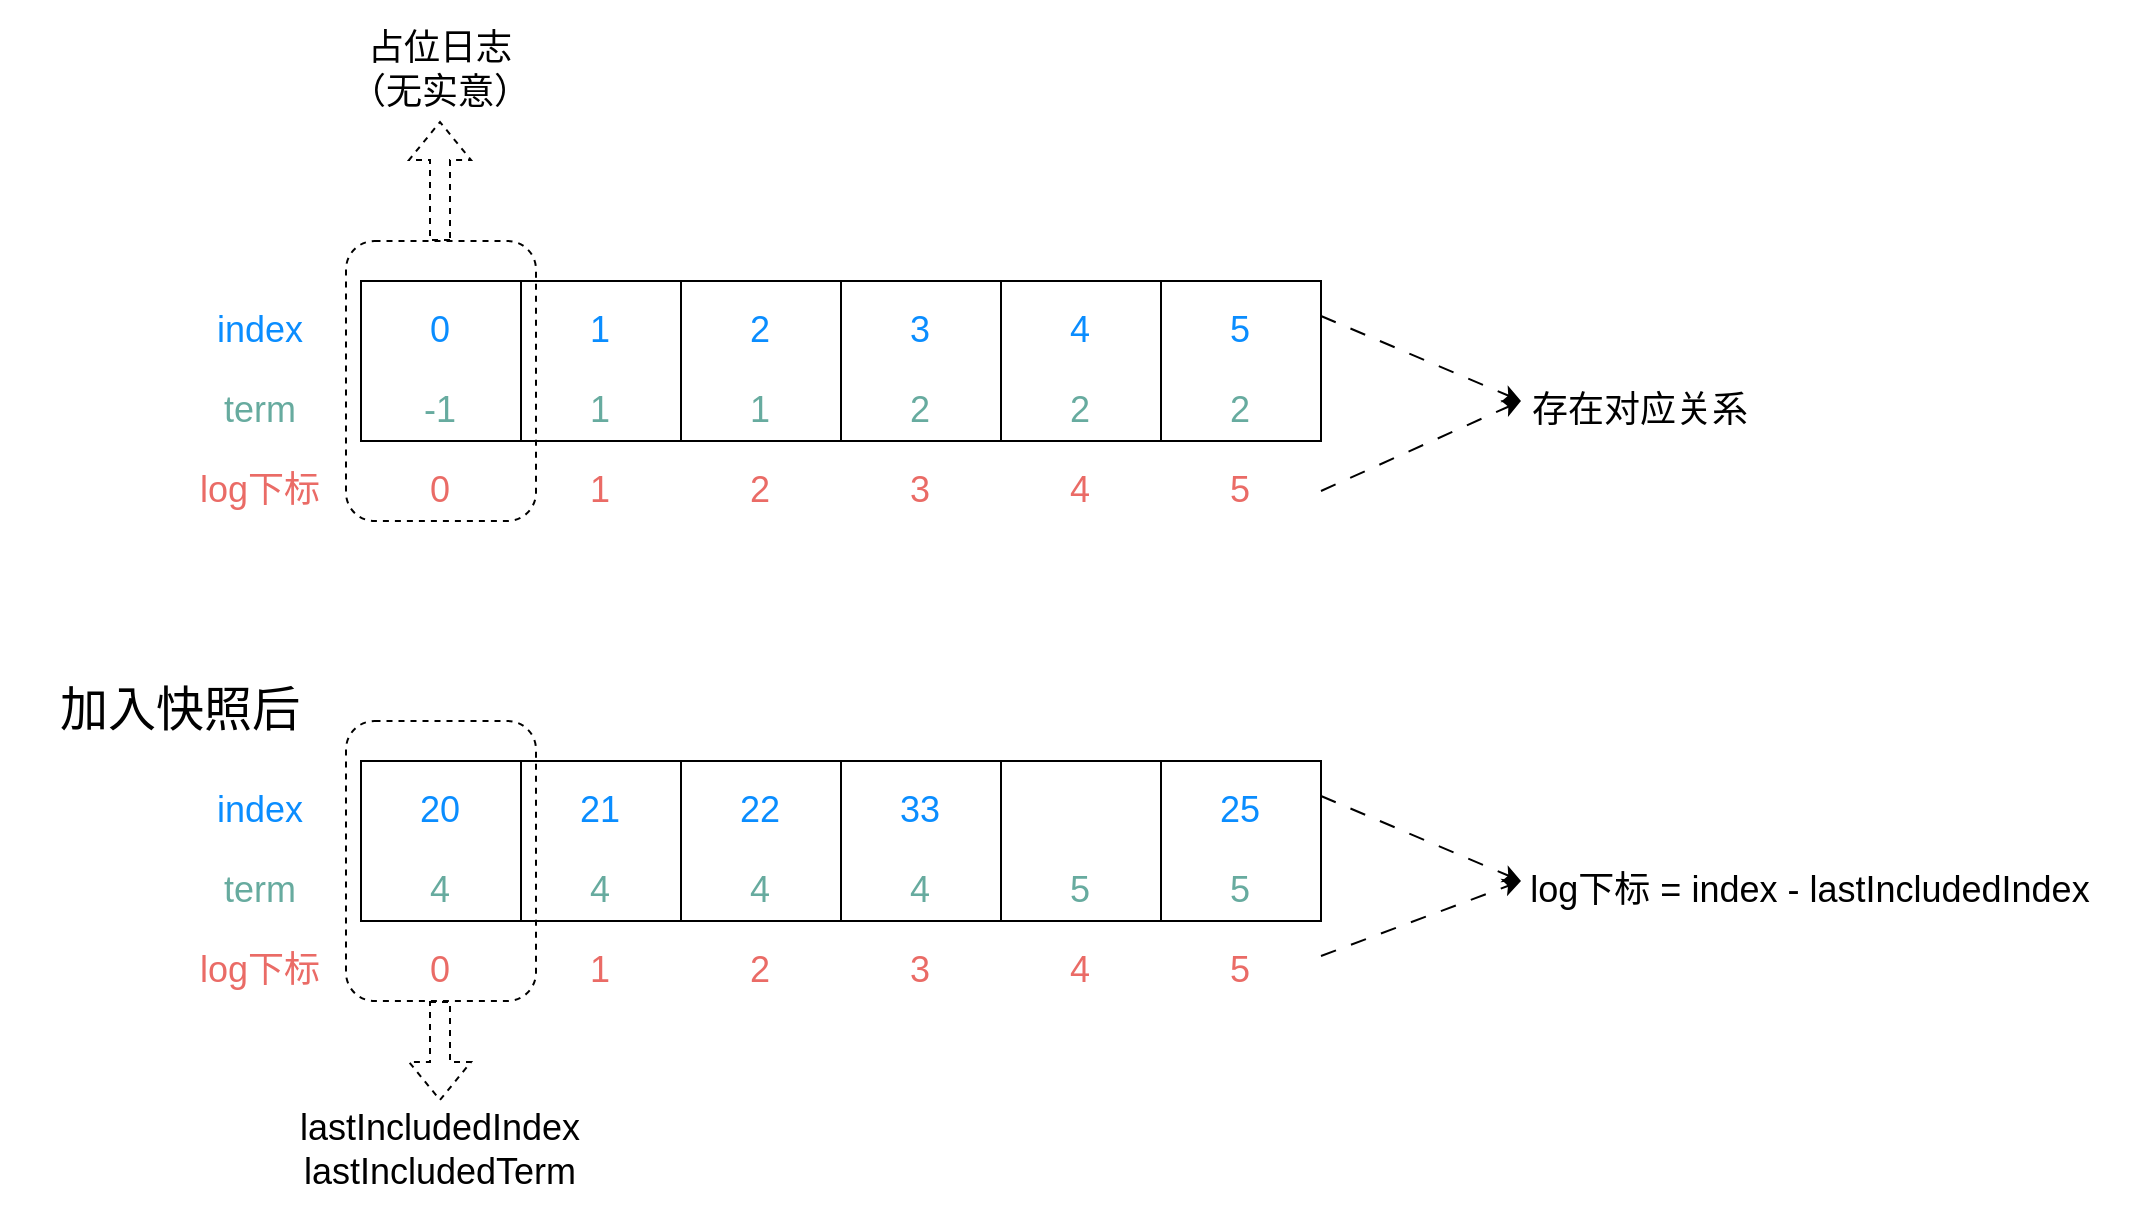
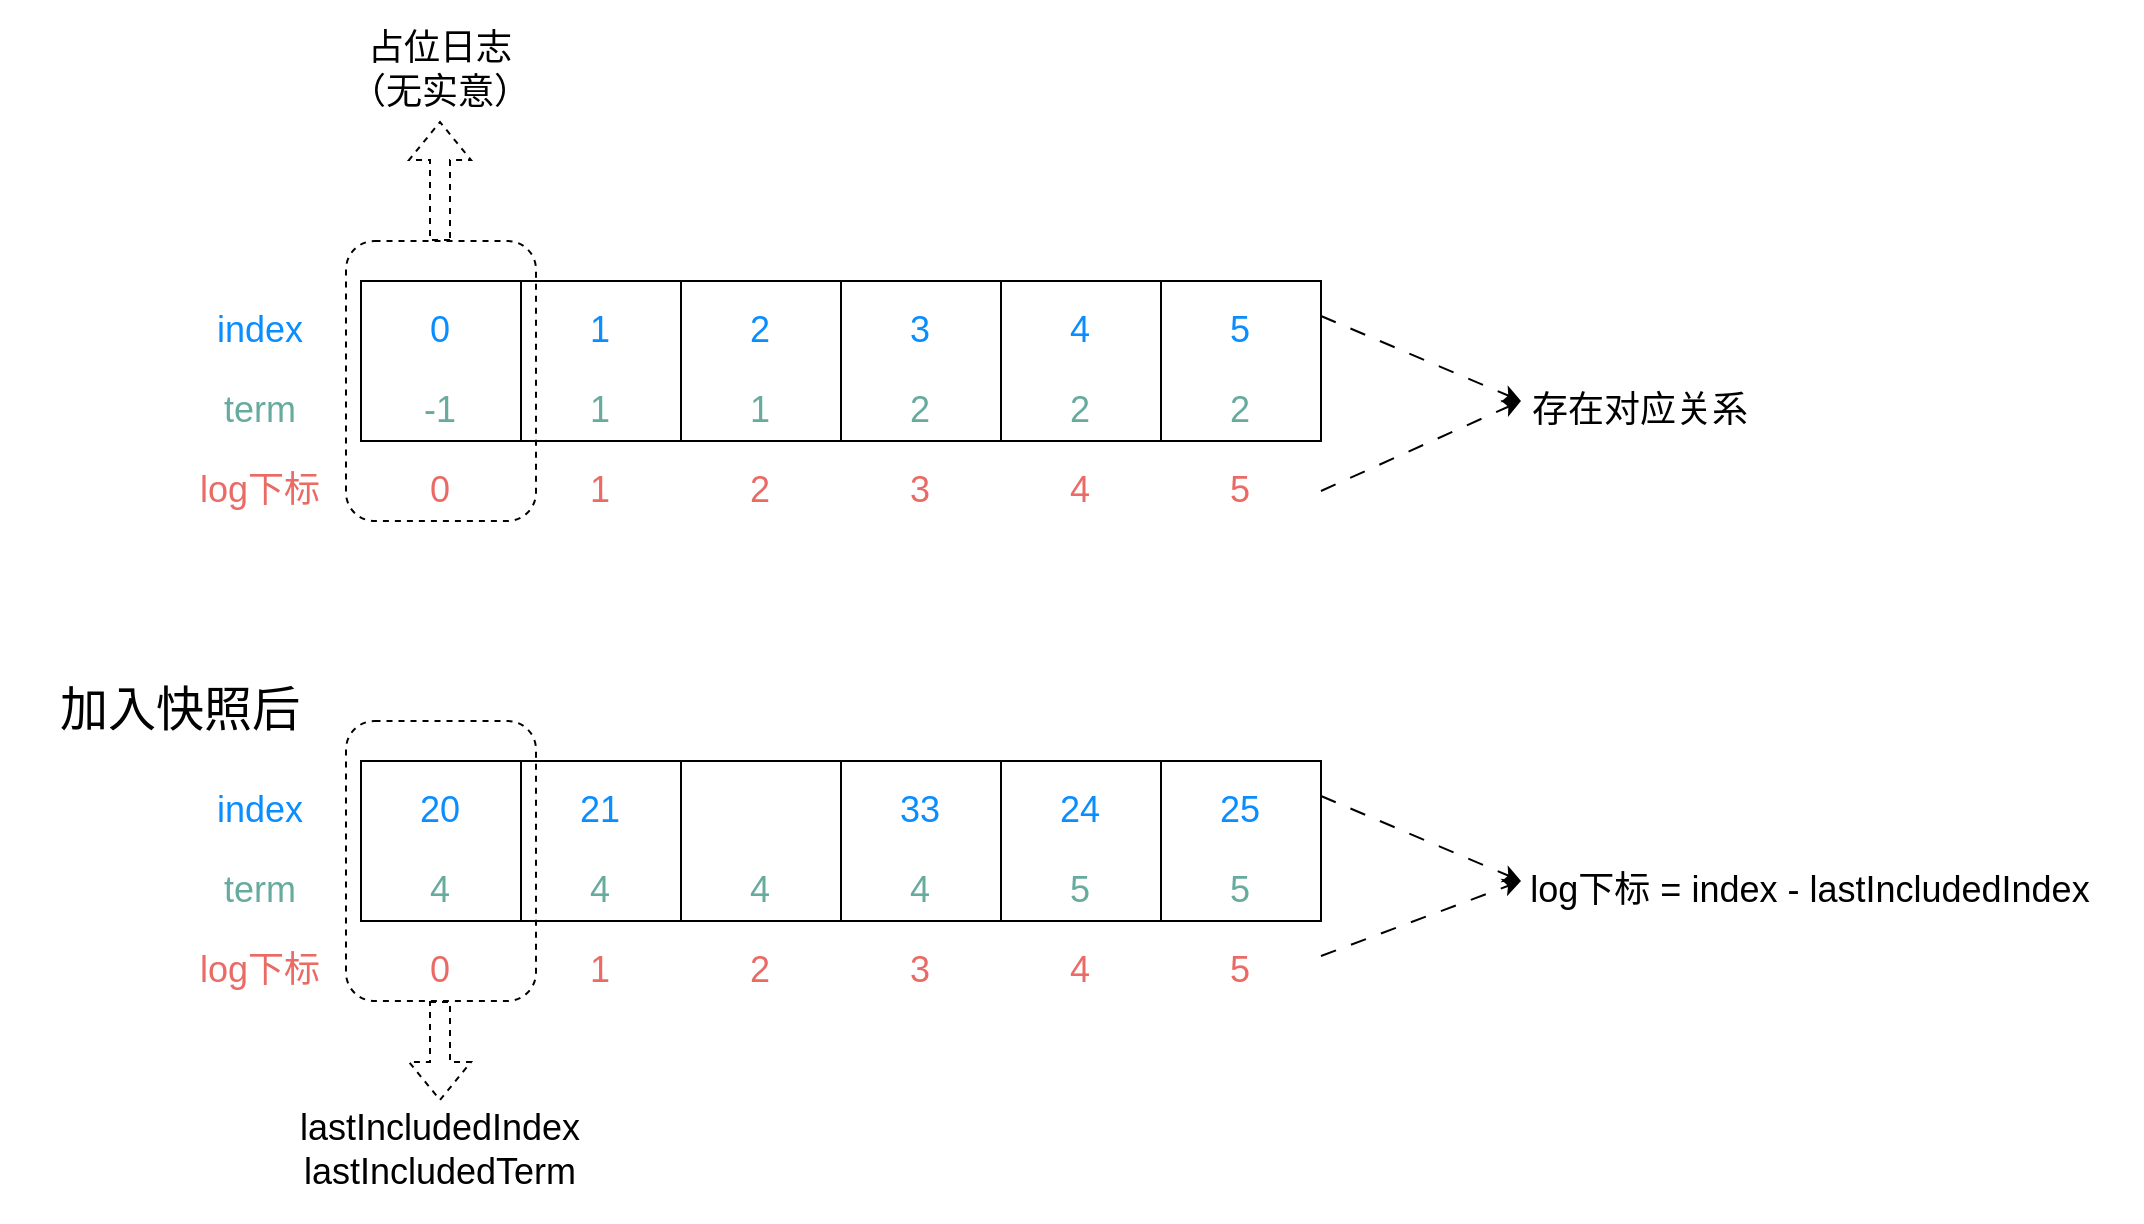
(761, 811) -> none
none -> (1081, 811)
